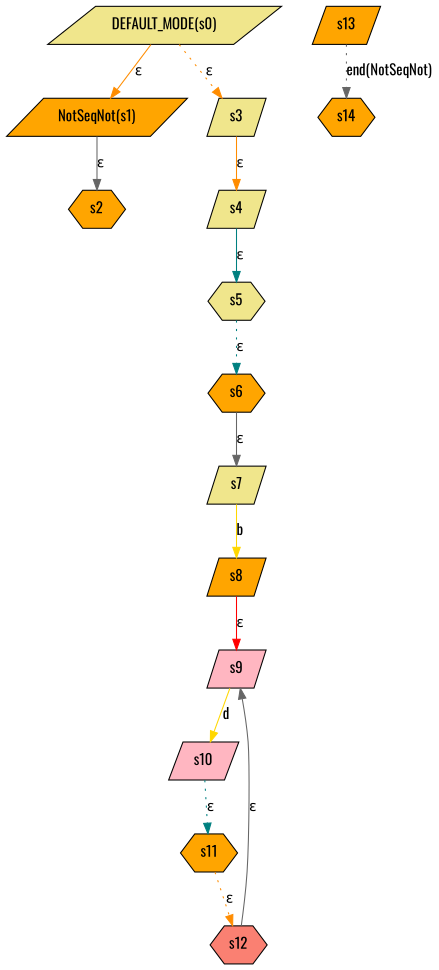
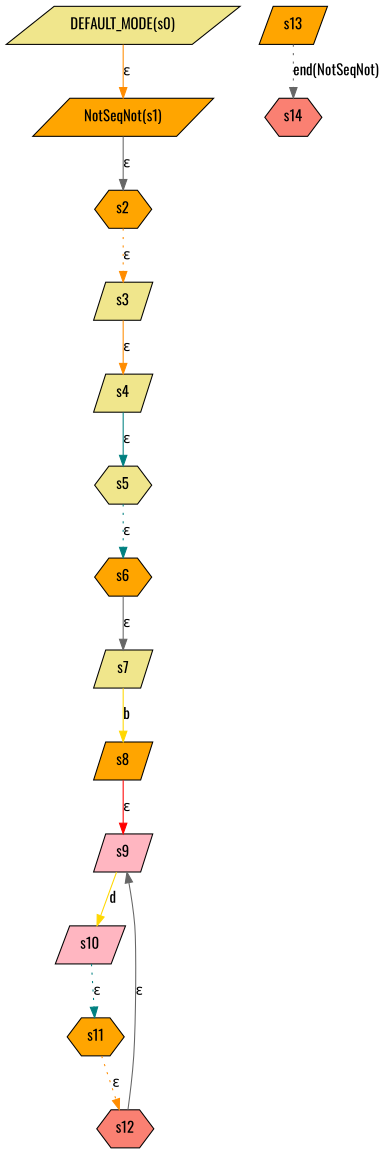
(197, 67) -> (123, 250)
(346, 117) -> (293, 117)
